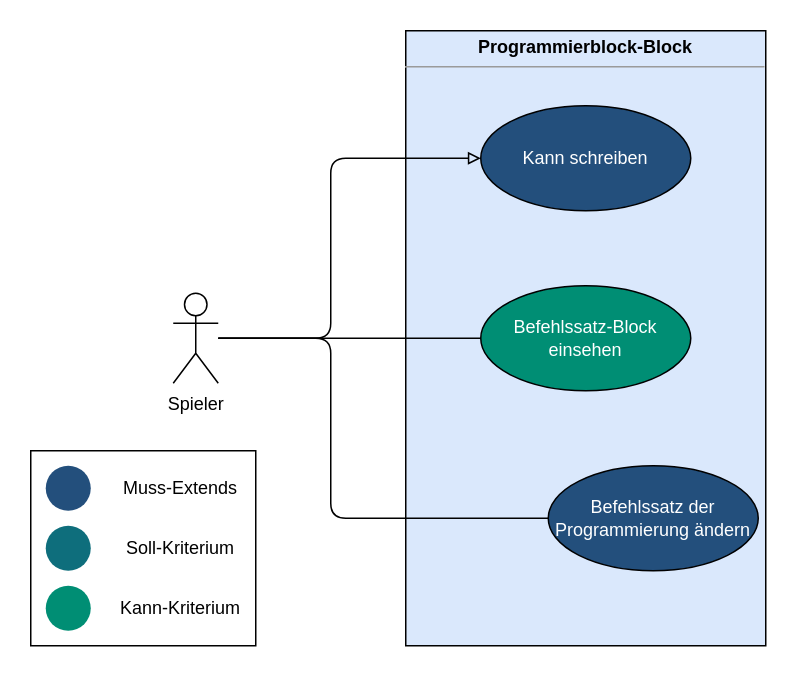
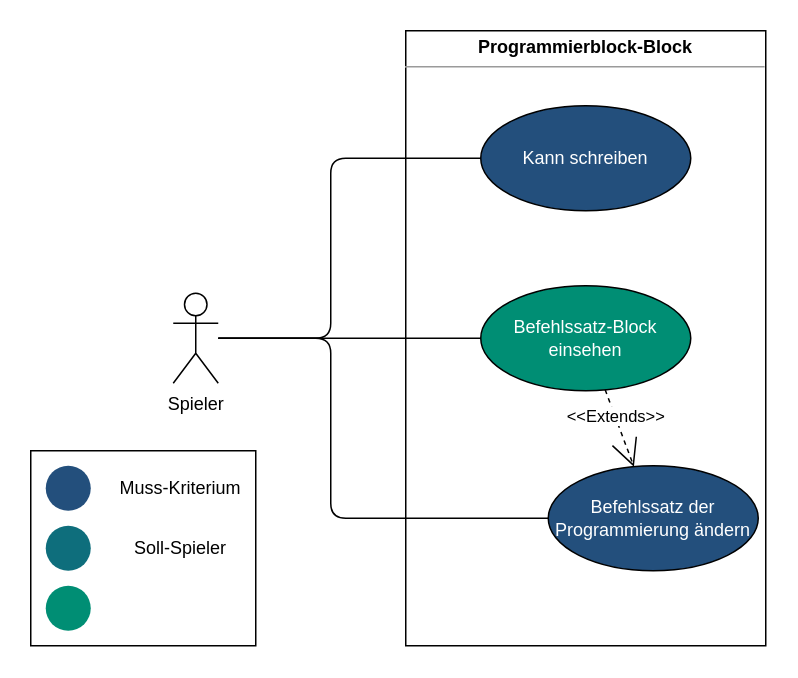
(510, 42) -> (510, 42)
(467, 158) -> (473, 158)
none -> (619, 427)
(181, 488) -> (181, 488)
(181, 548) -> (181, 548)
(181, 608) -> none
